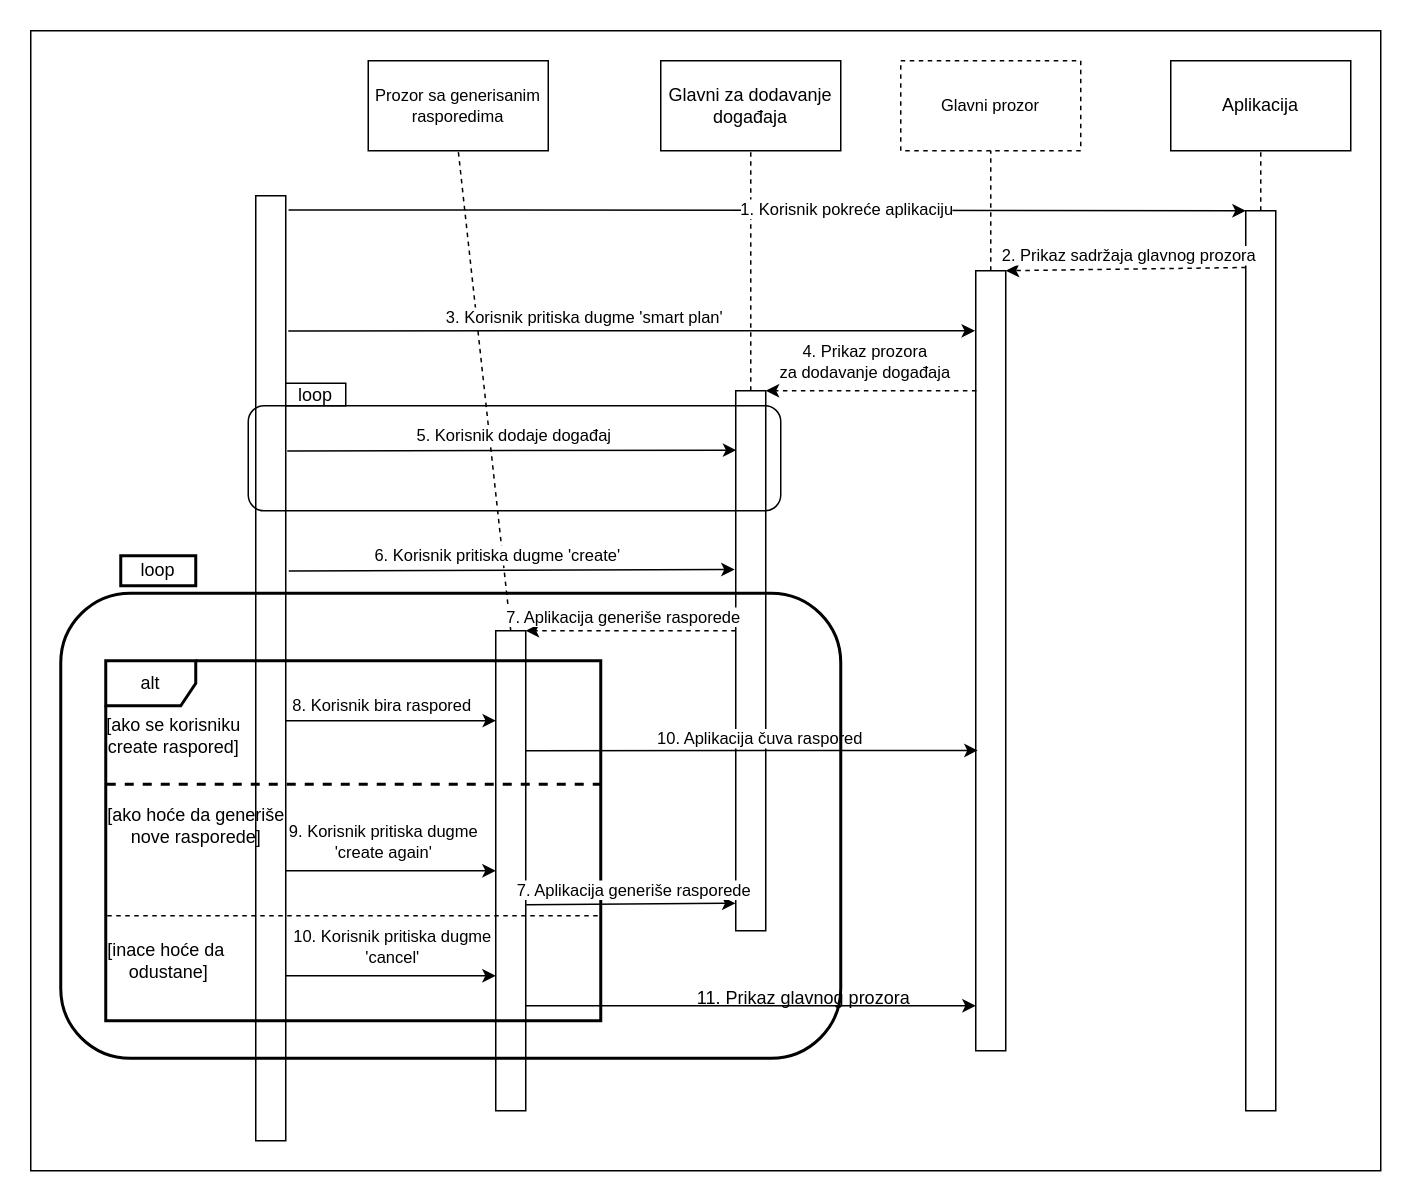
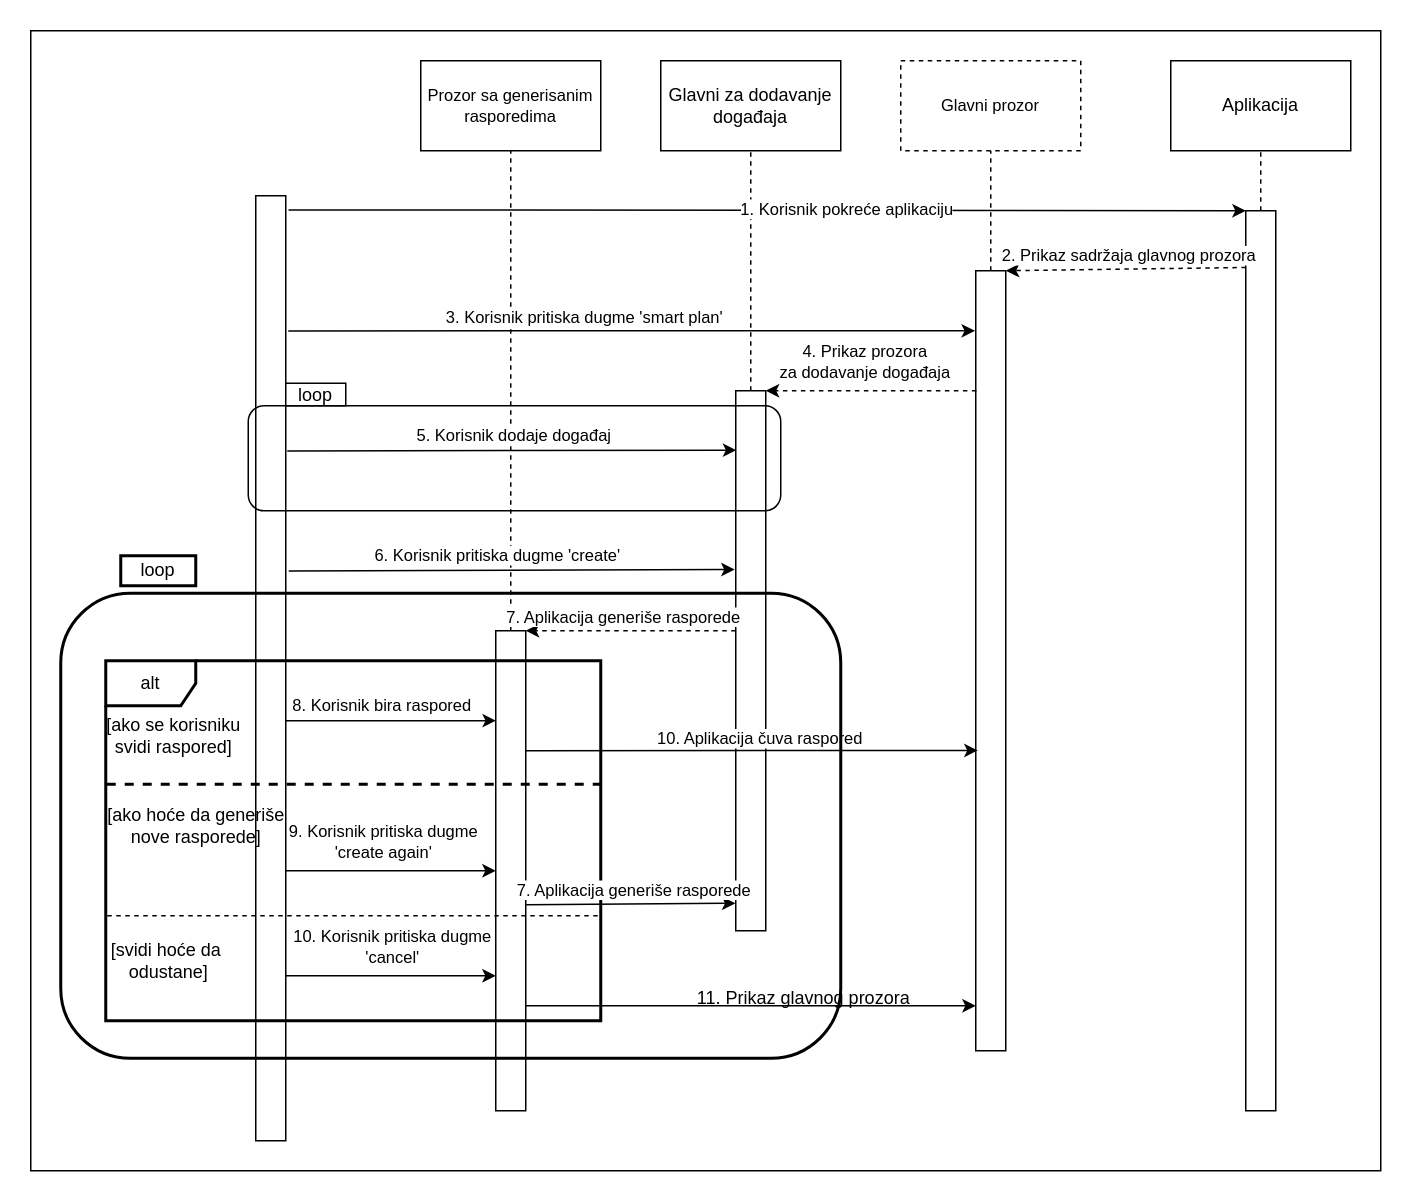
(458, 106) -> (511, 106)
(174, 736) -> (174, 736)
(167, 961) -> (167, 961)
